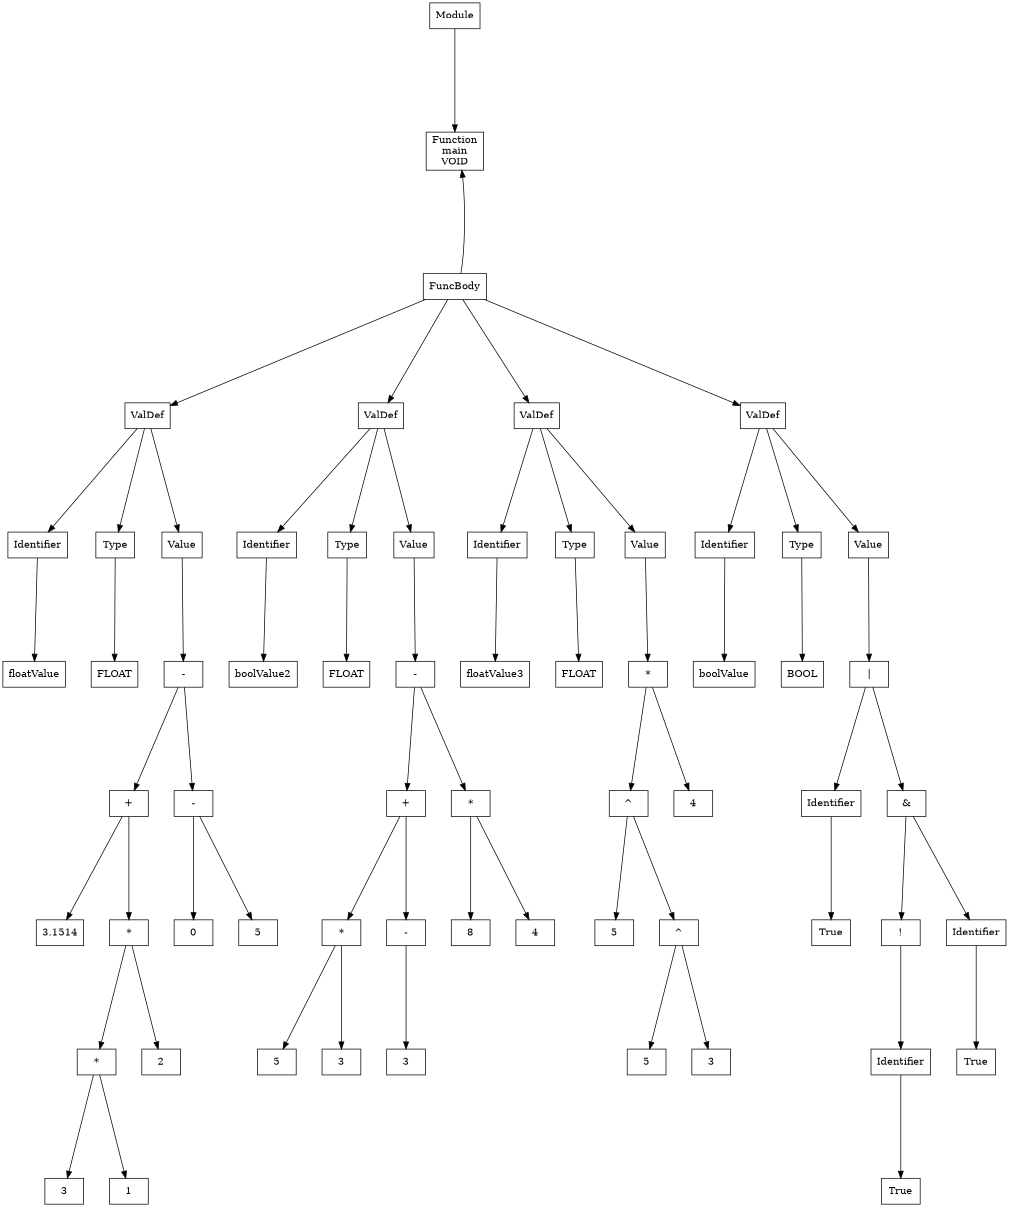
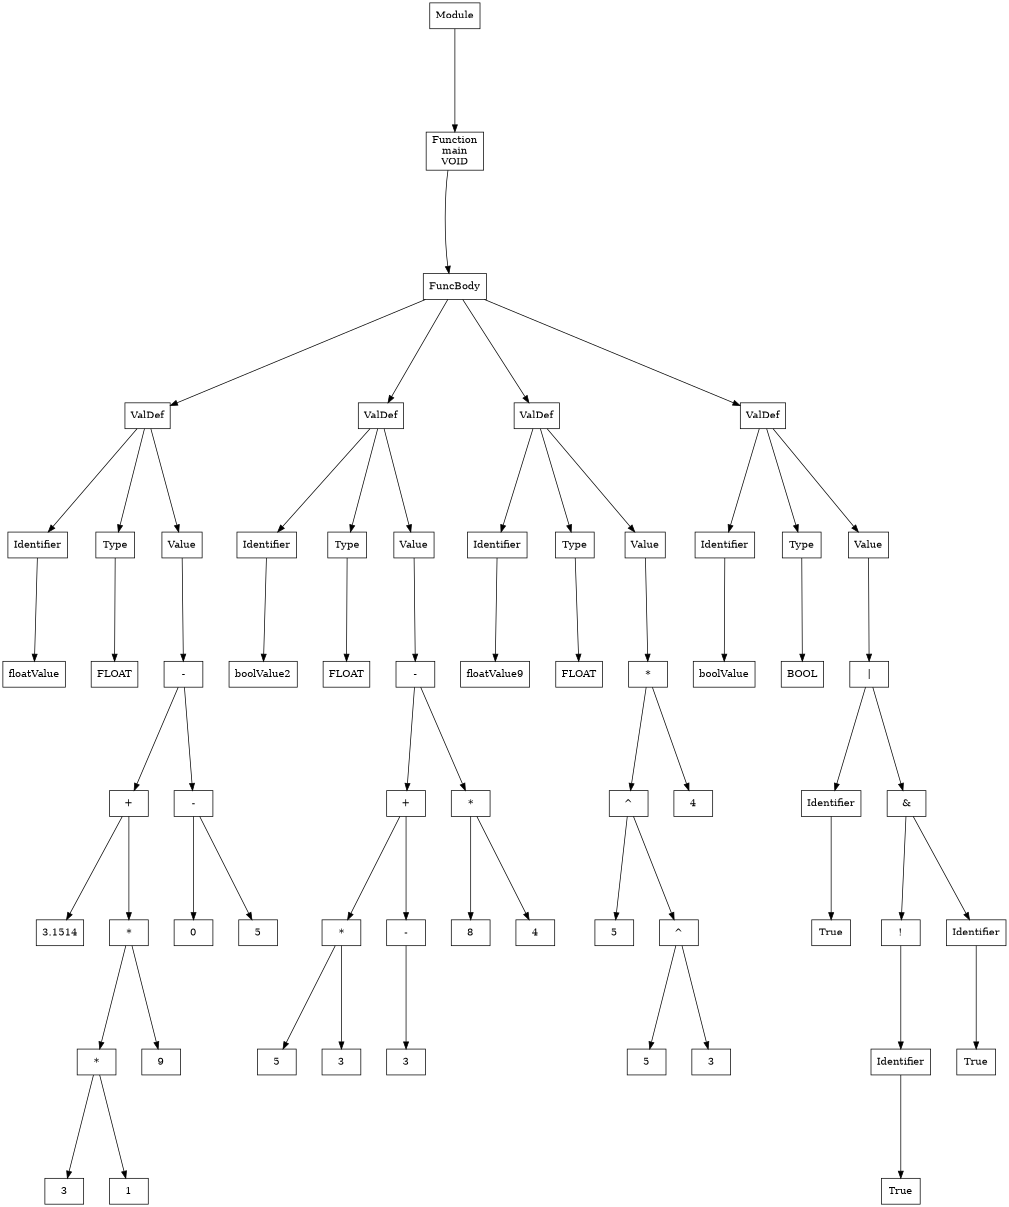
(465, 226) -> (445, 218)
(495, 674) -> (495, 674)
(161, 1062) -> (161, 1062)
